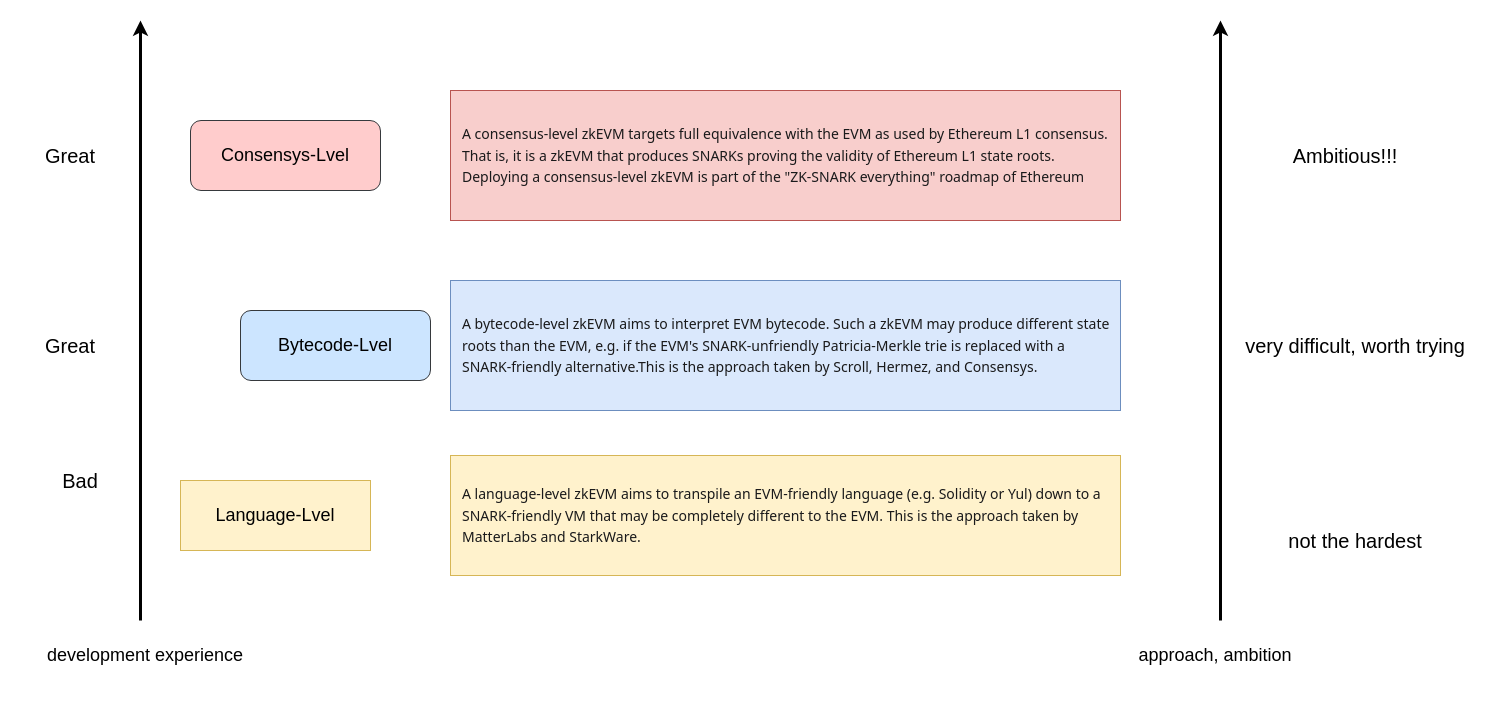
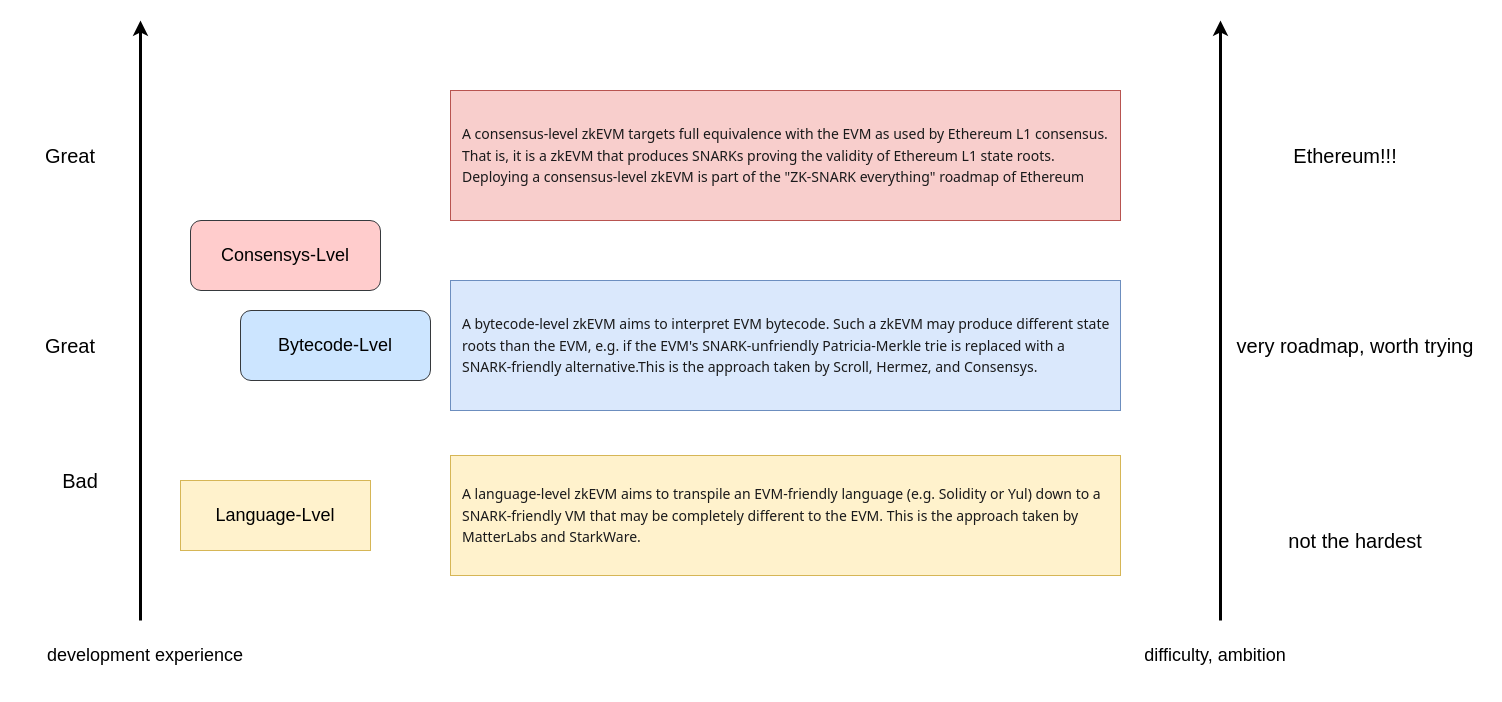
(286, 156) -> (286, 256)
(1346, 156) -> (1346, 156)
(1356, 346) -> (1356, 346)
(1216, 656) -> (1216, 656)
